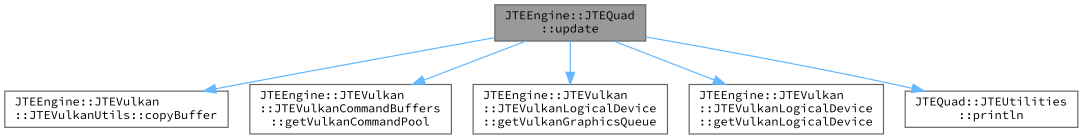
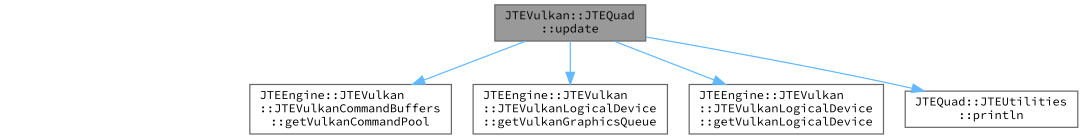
(570, 23) -> (570, 23)
(116, 109) -> none
